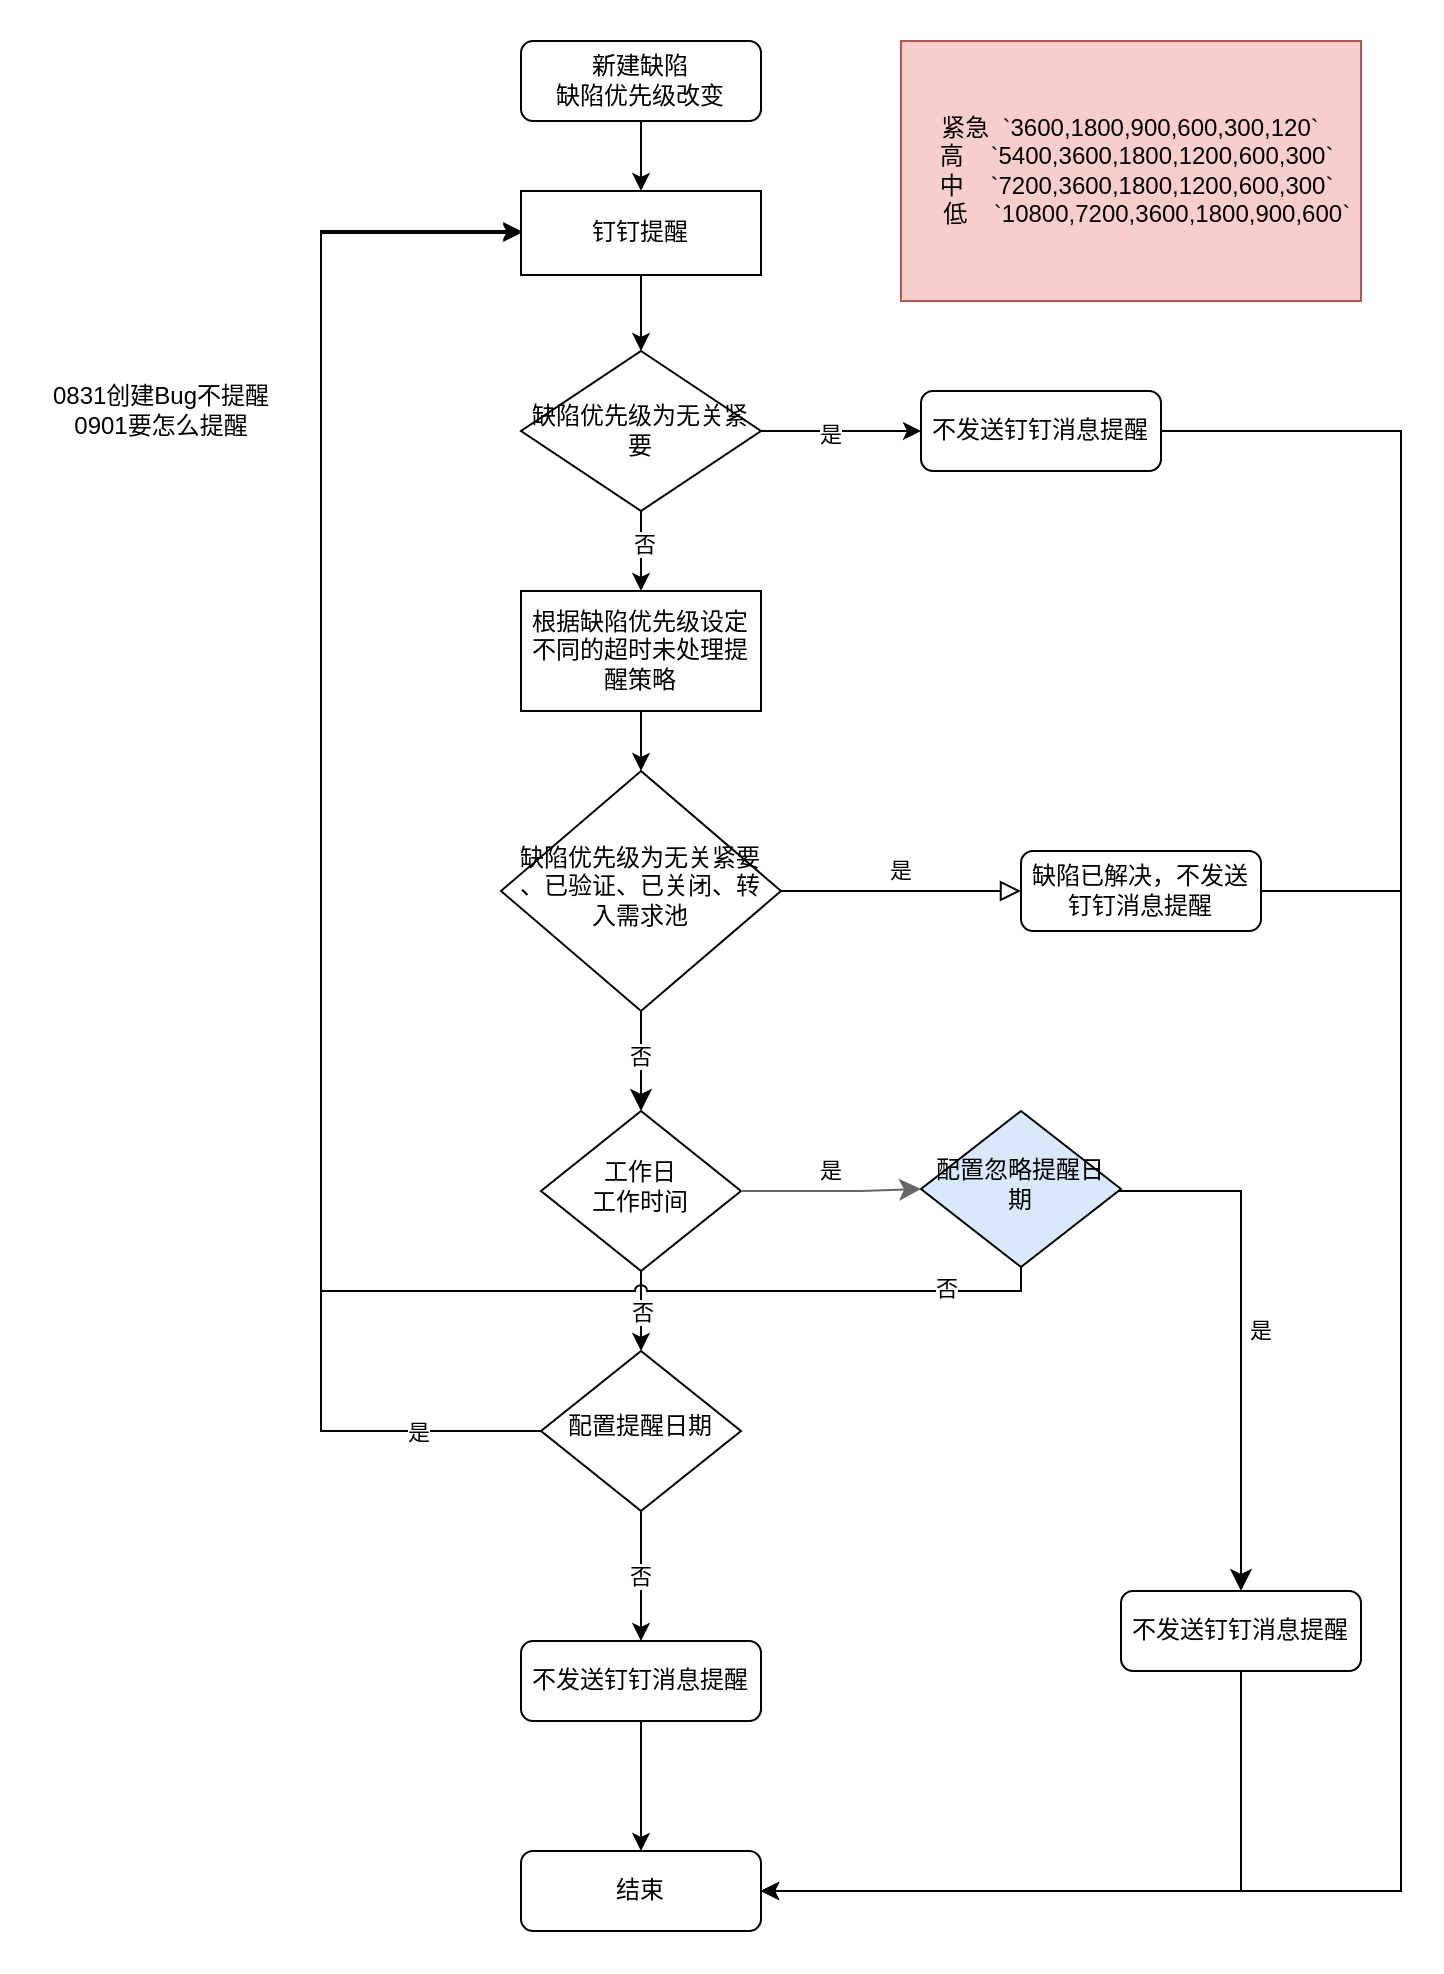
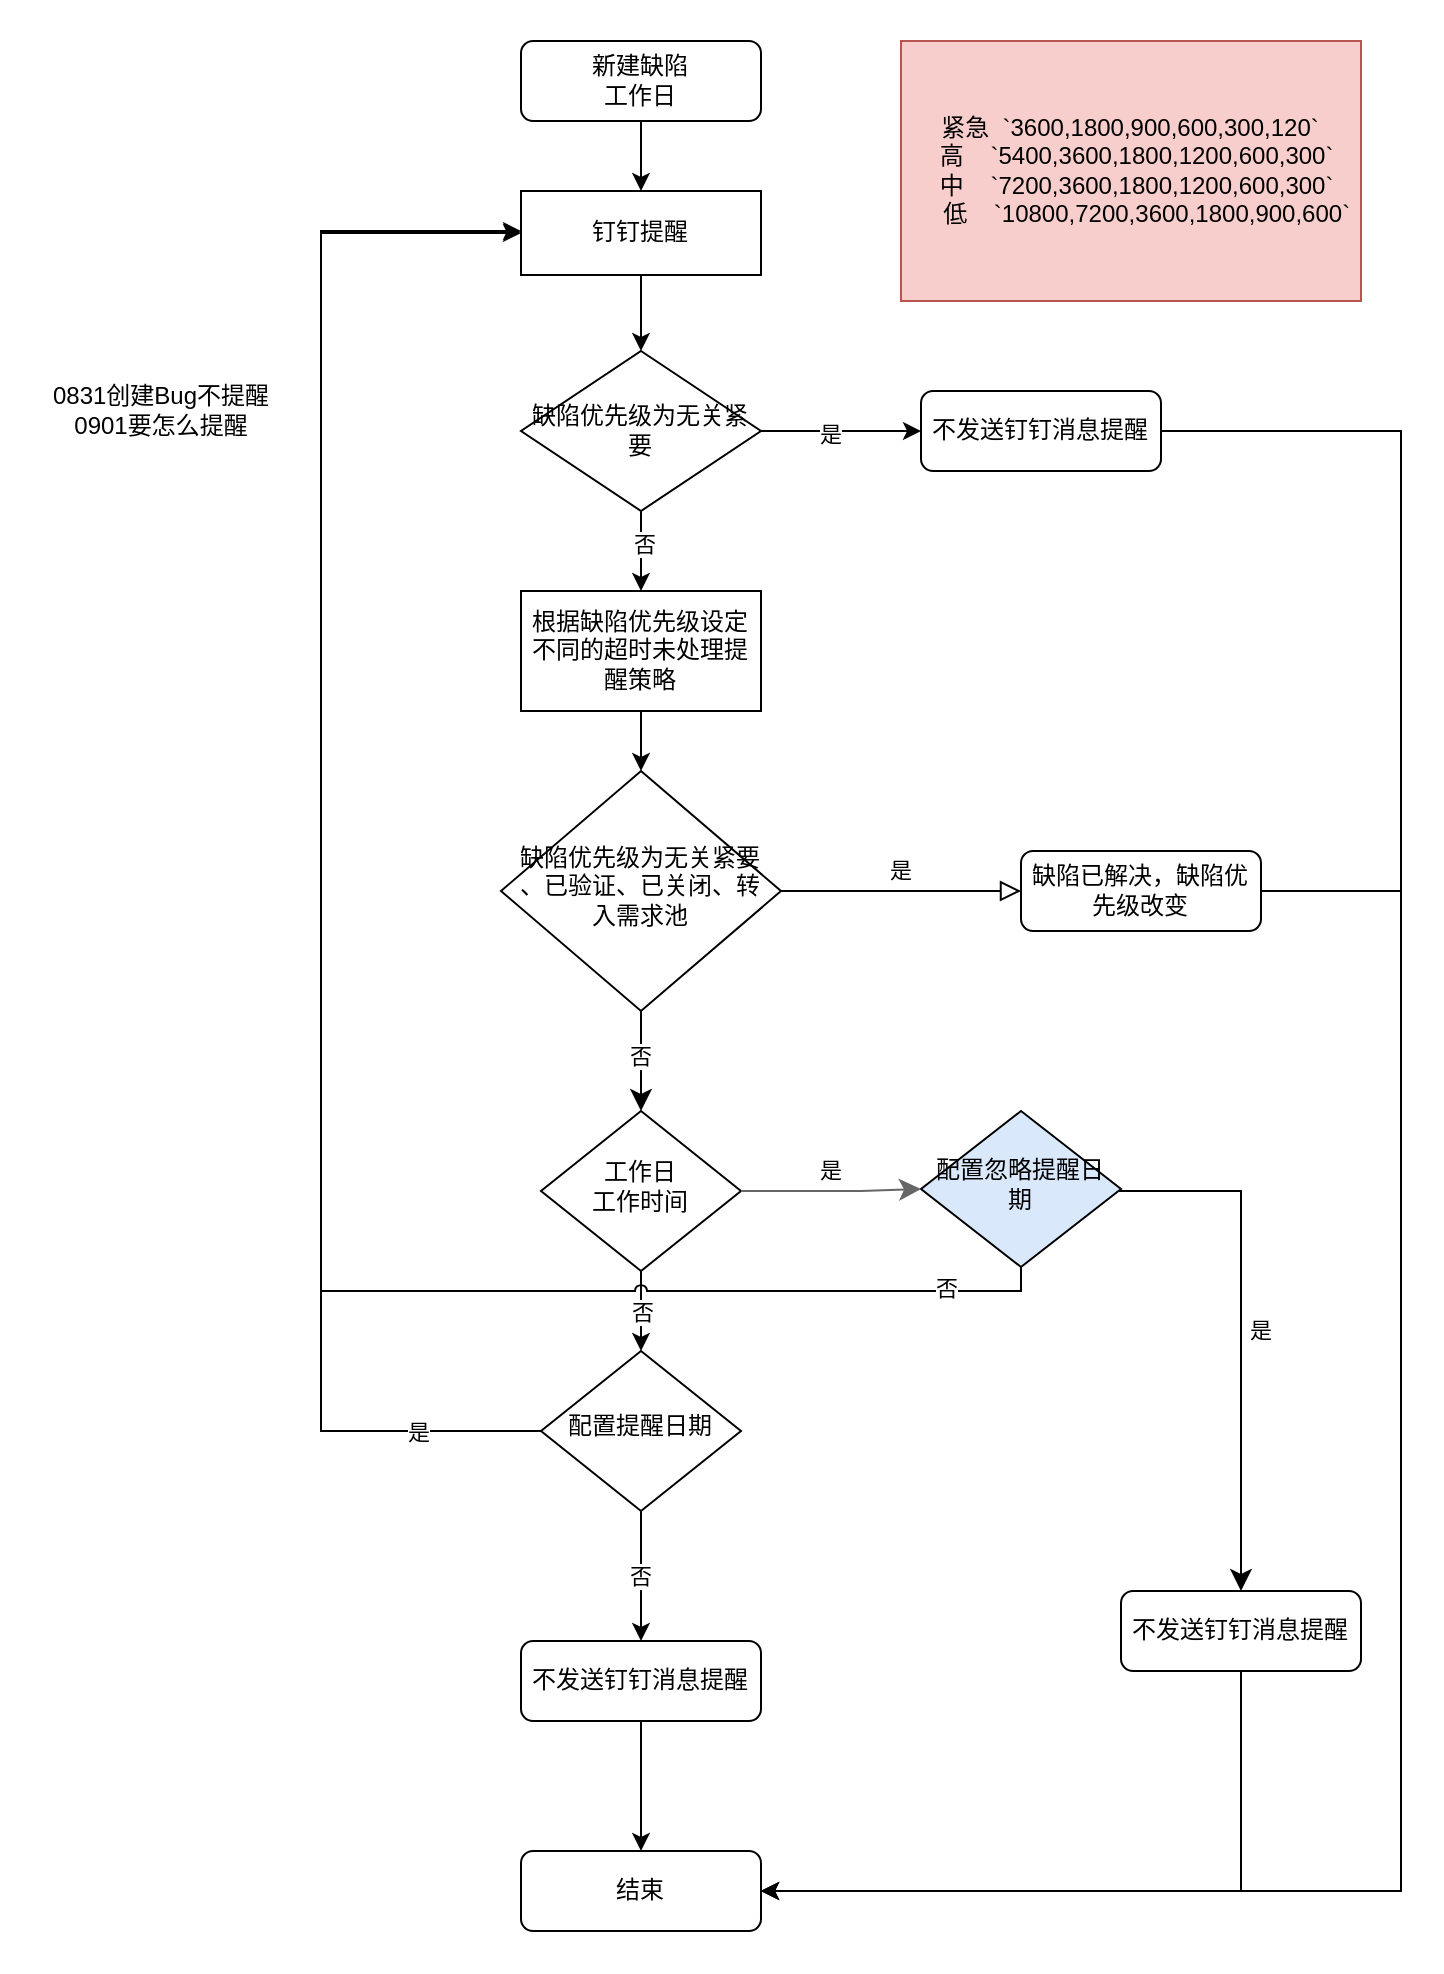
(641, 81) -> (641, 81)
(1141, 891) -> (1141, 891)
